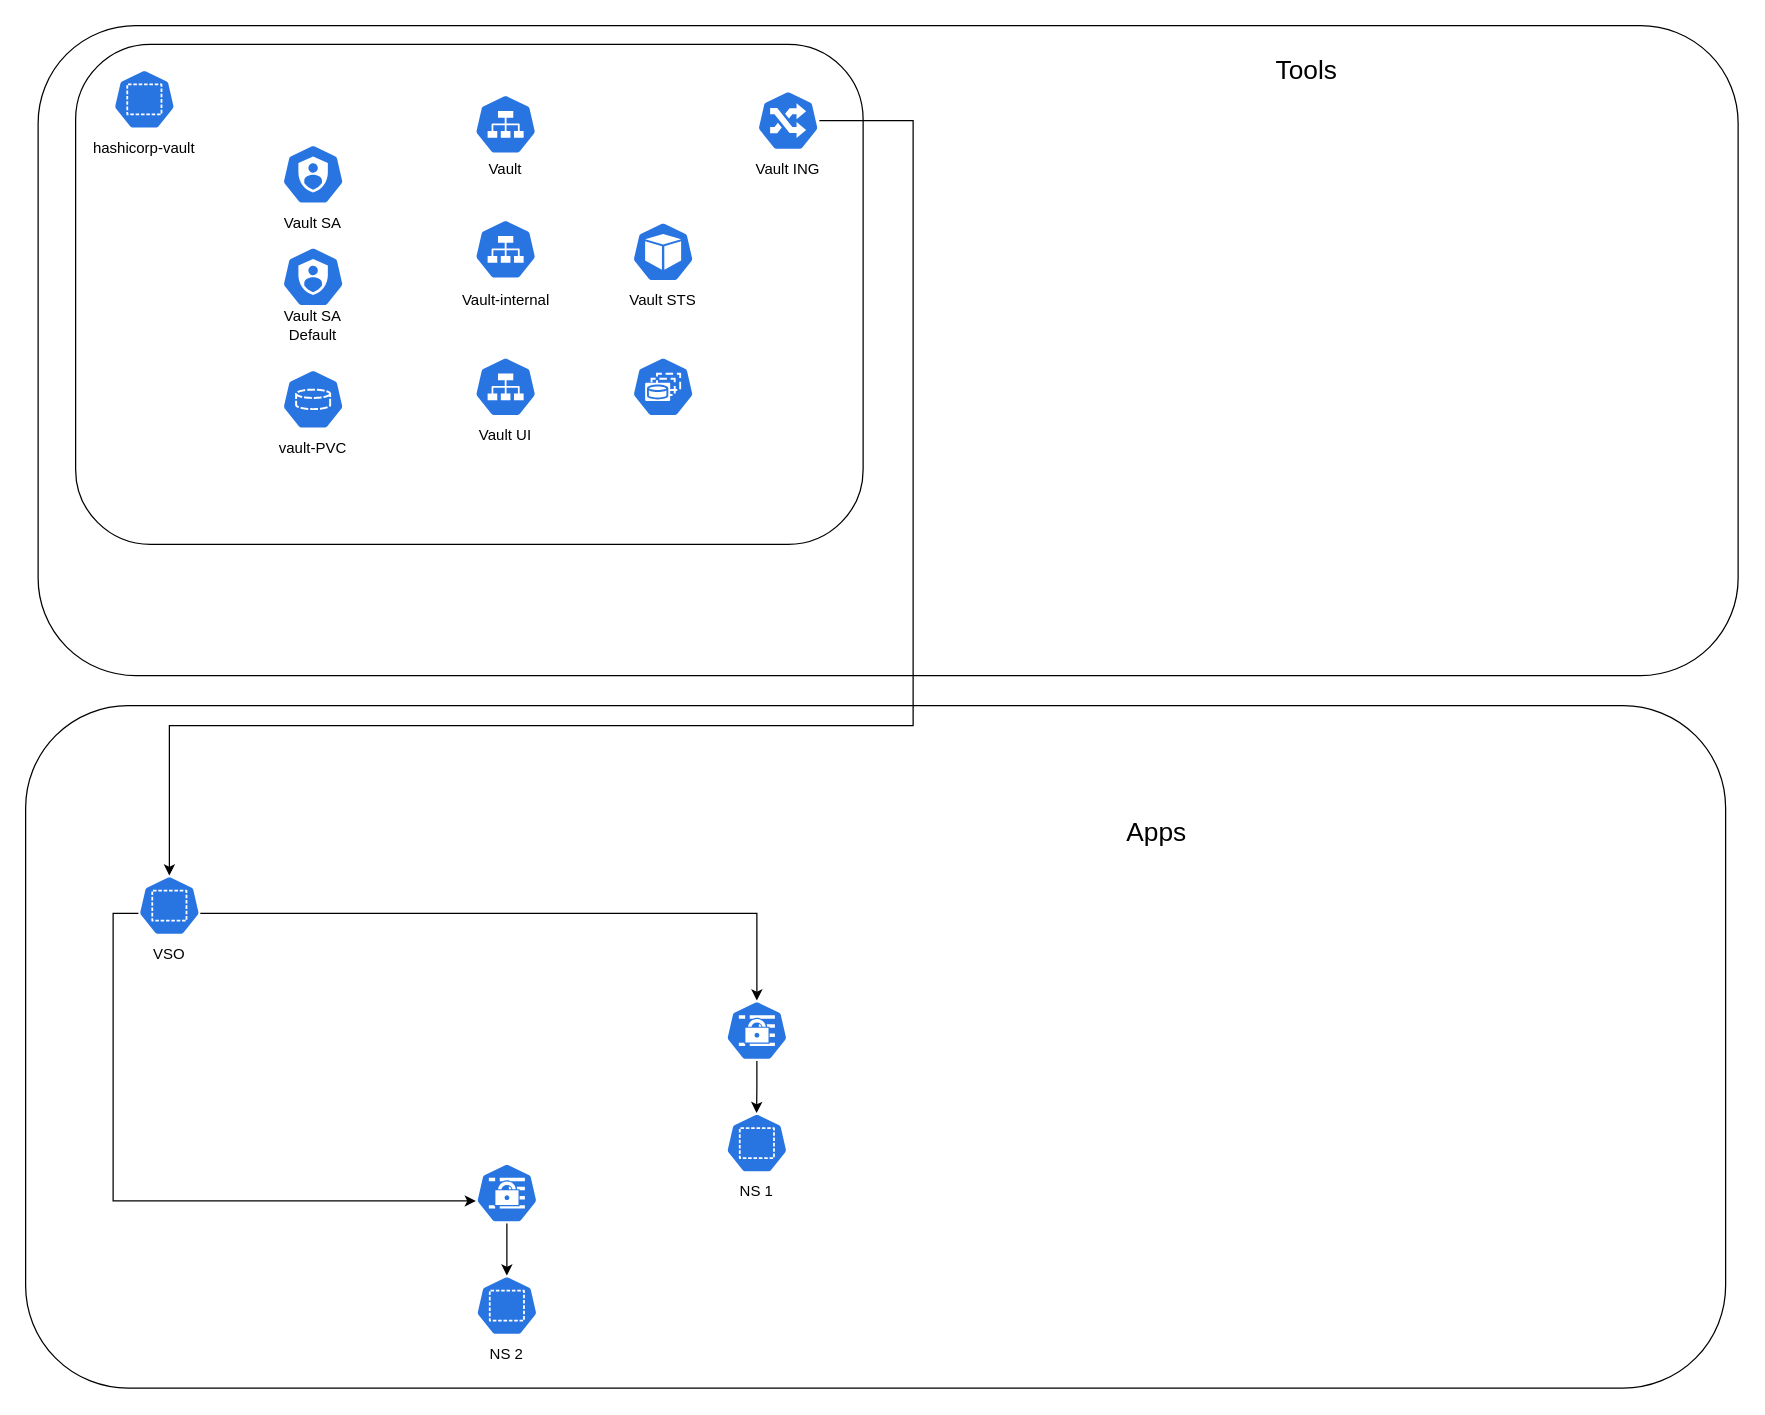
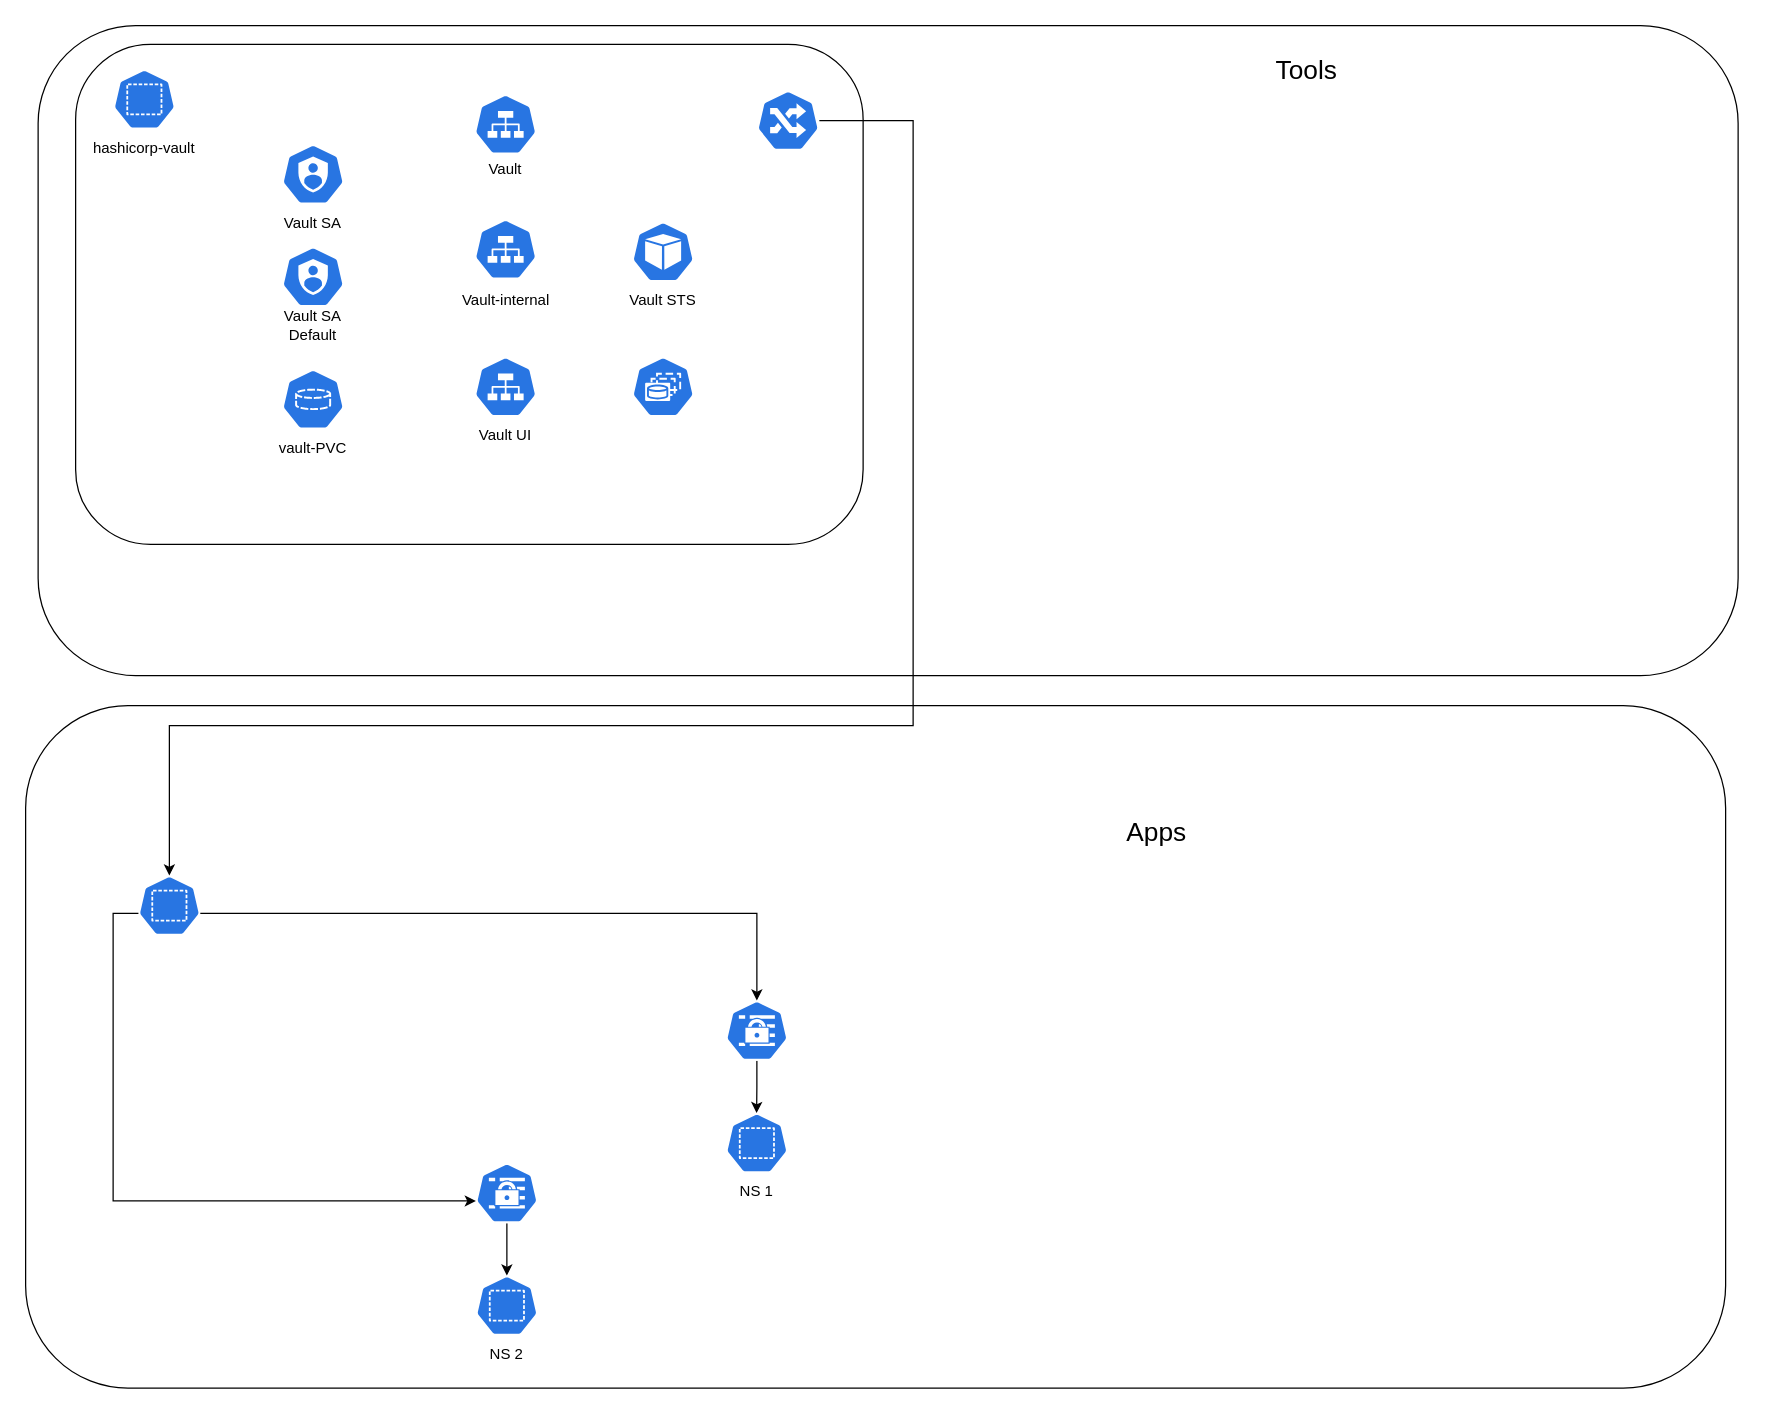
(788, 169) -> none
(169, 954) -> none
